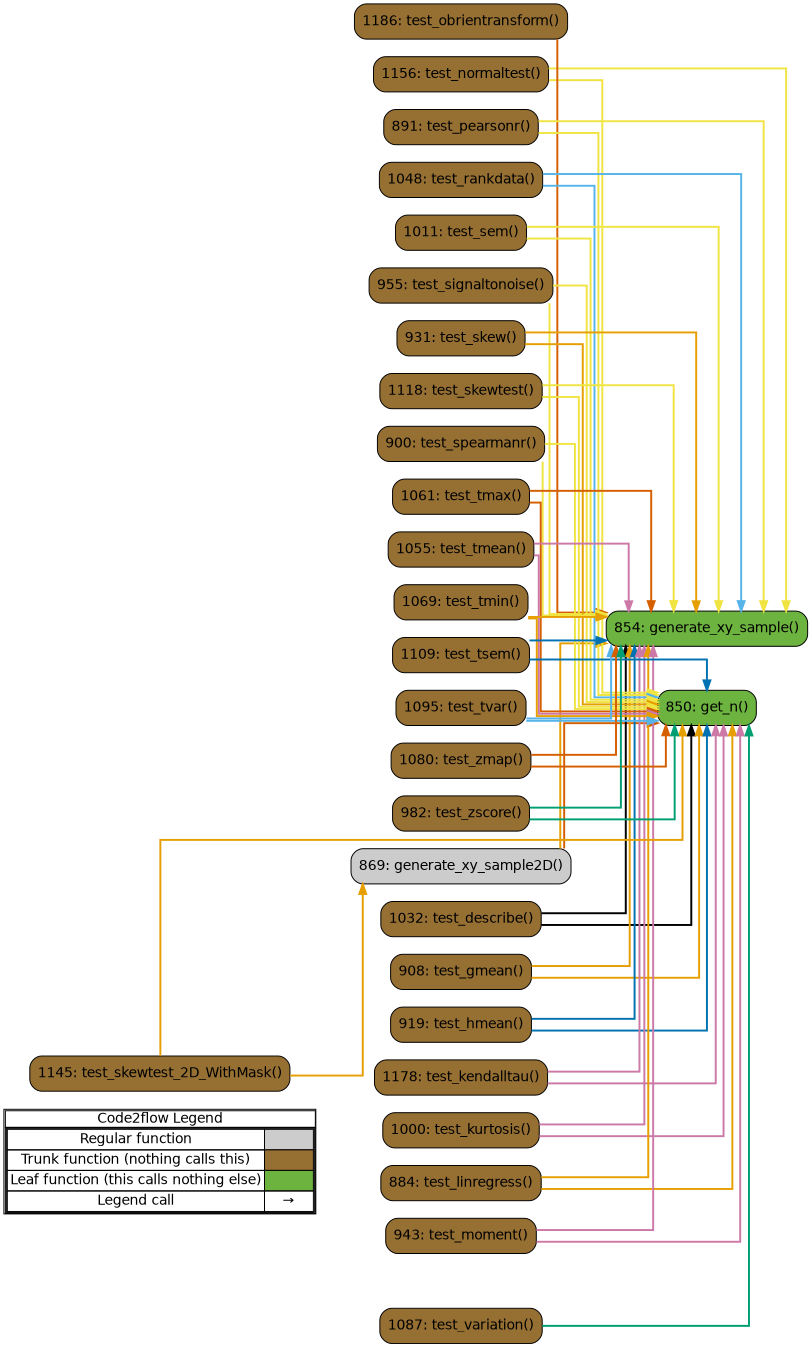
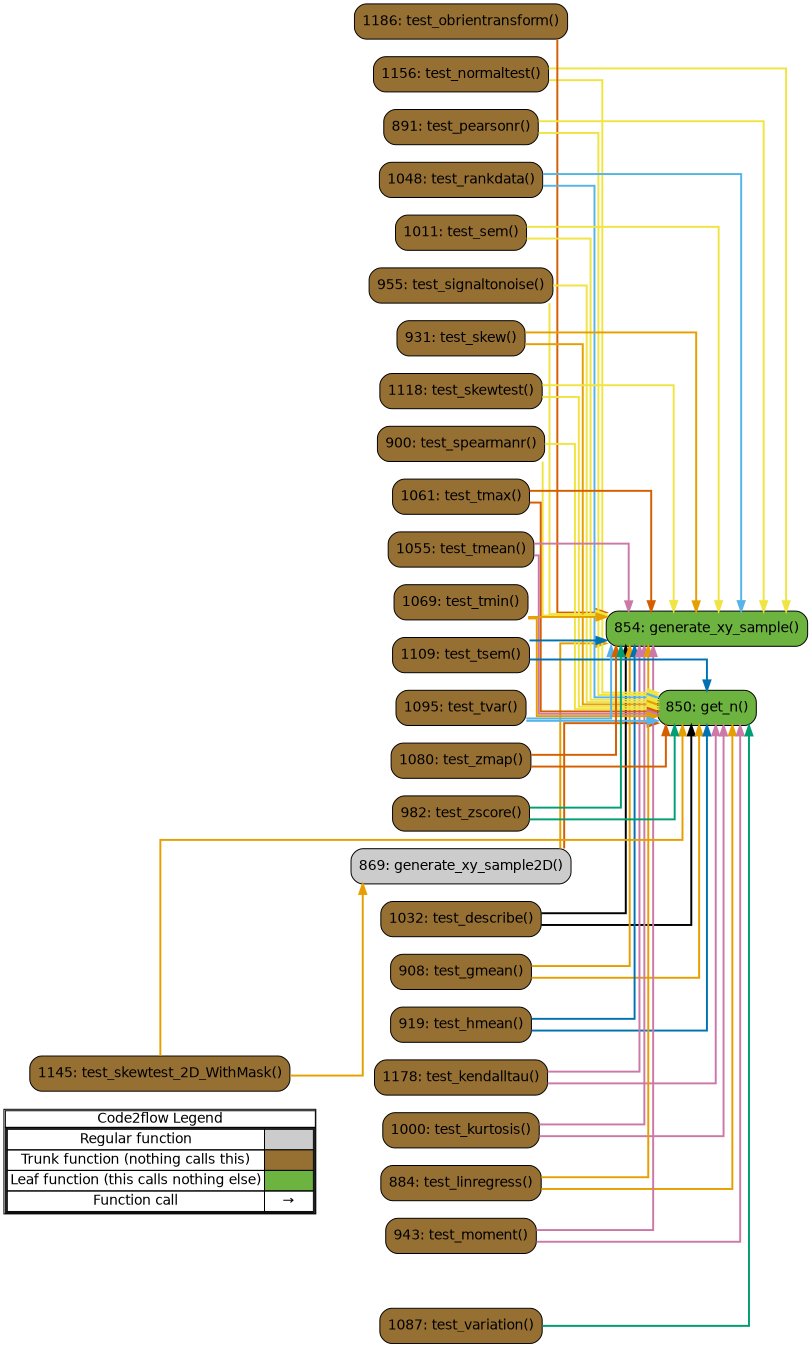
(136, 1201) -> (136, 1201)
